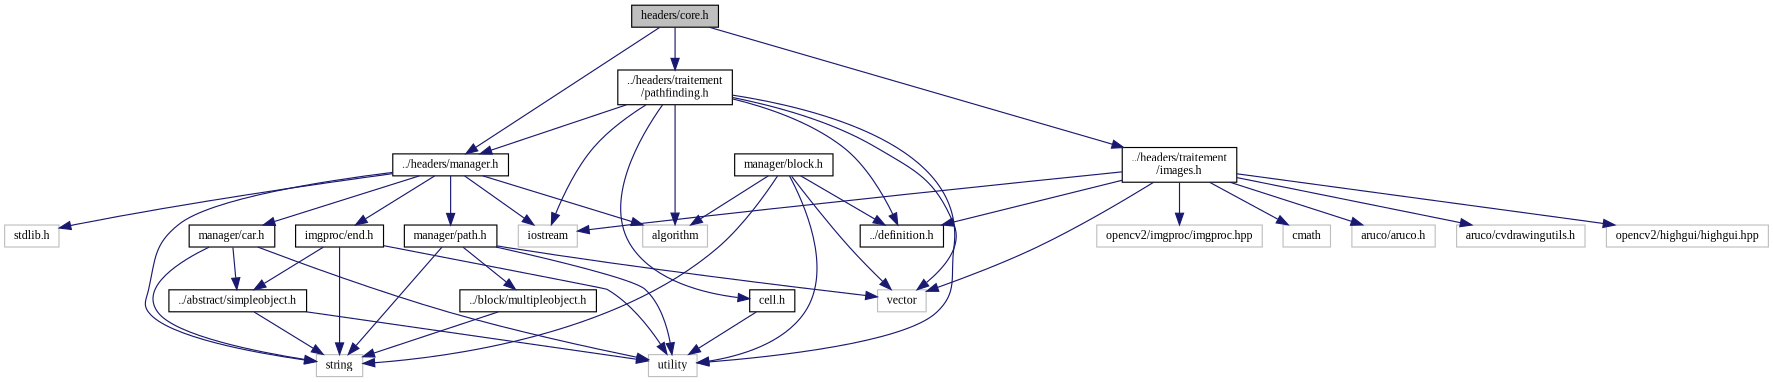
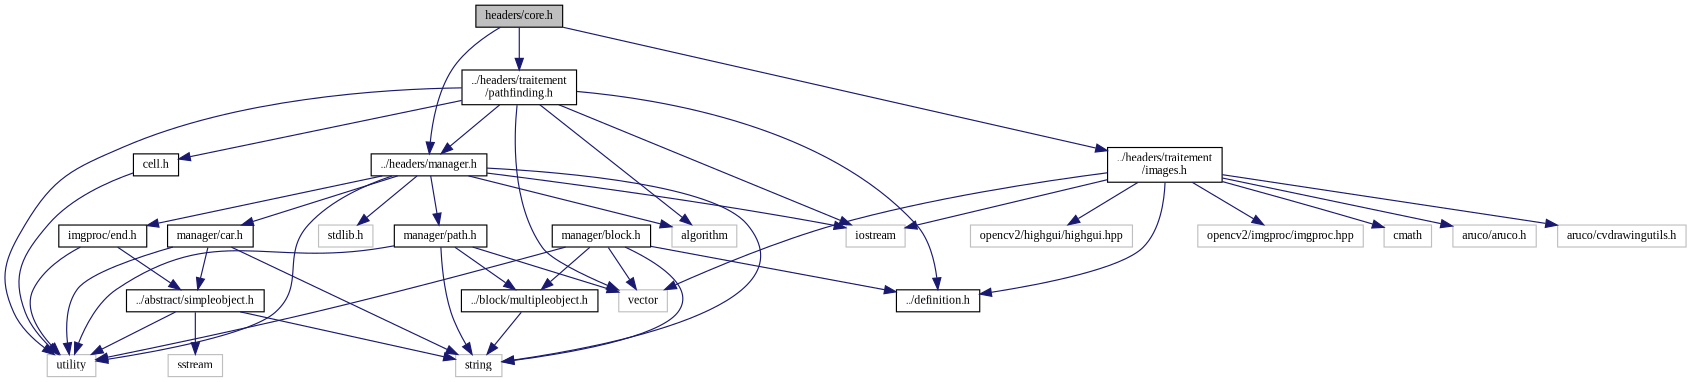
(735, 197) -> (574, 261)
(340, 295) -> none
none -> (281, 305)
none -> (195, 366)
